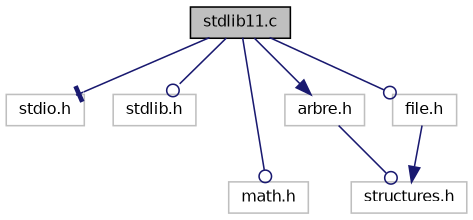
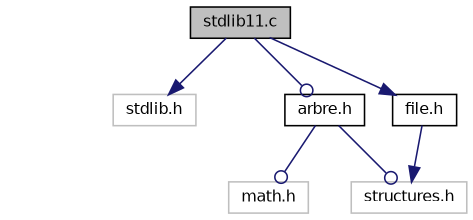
(203, 61) -> (203, 61)
(278, 62) -> (278, 62)
(327, 64) -> (327, 64)
(253, 104) -> (300, 149)
(45, 110) -> none
(325, 110) -> (325, 110)
(425, 110) -> (425, 110)
